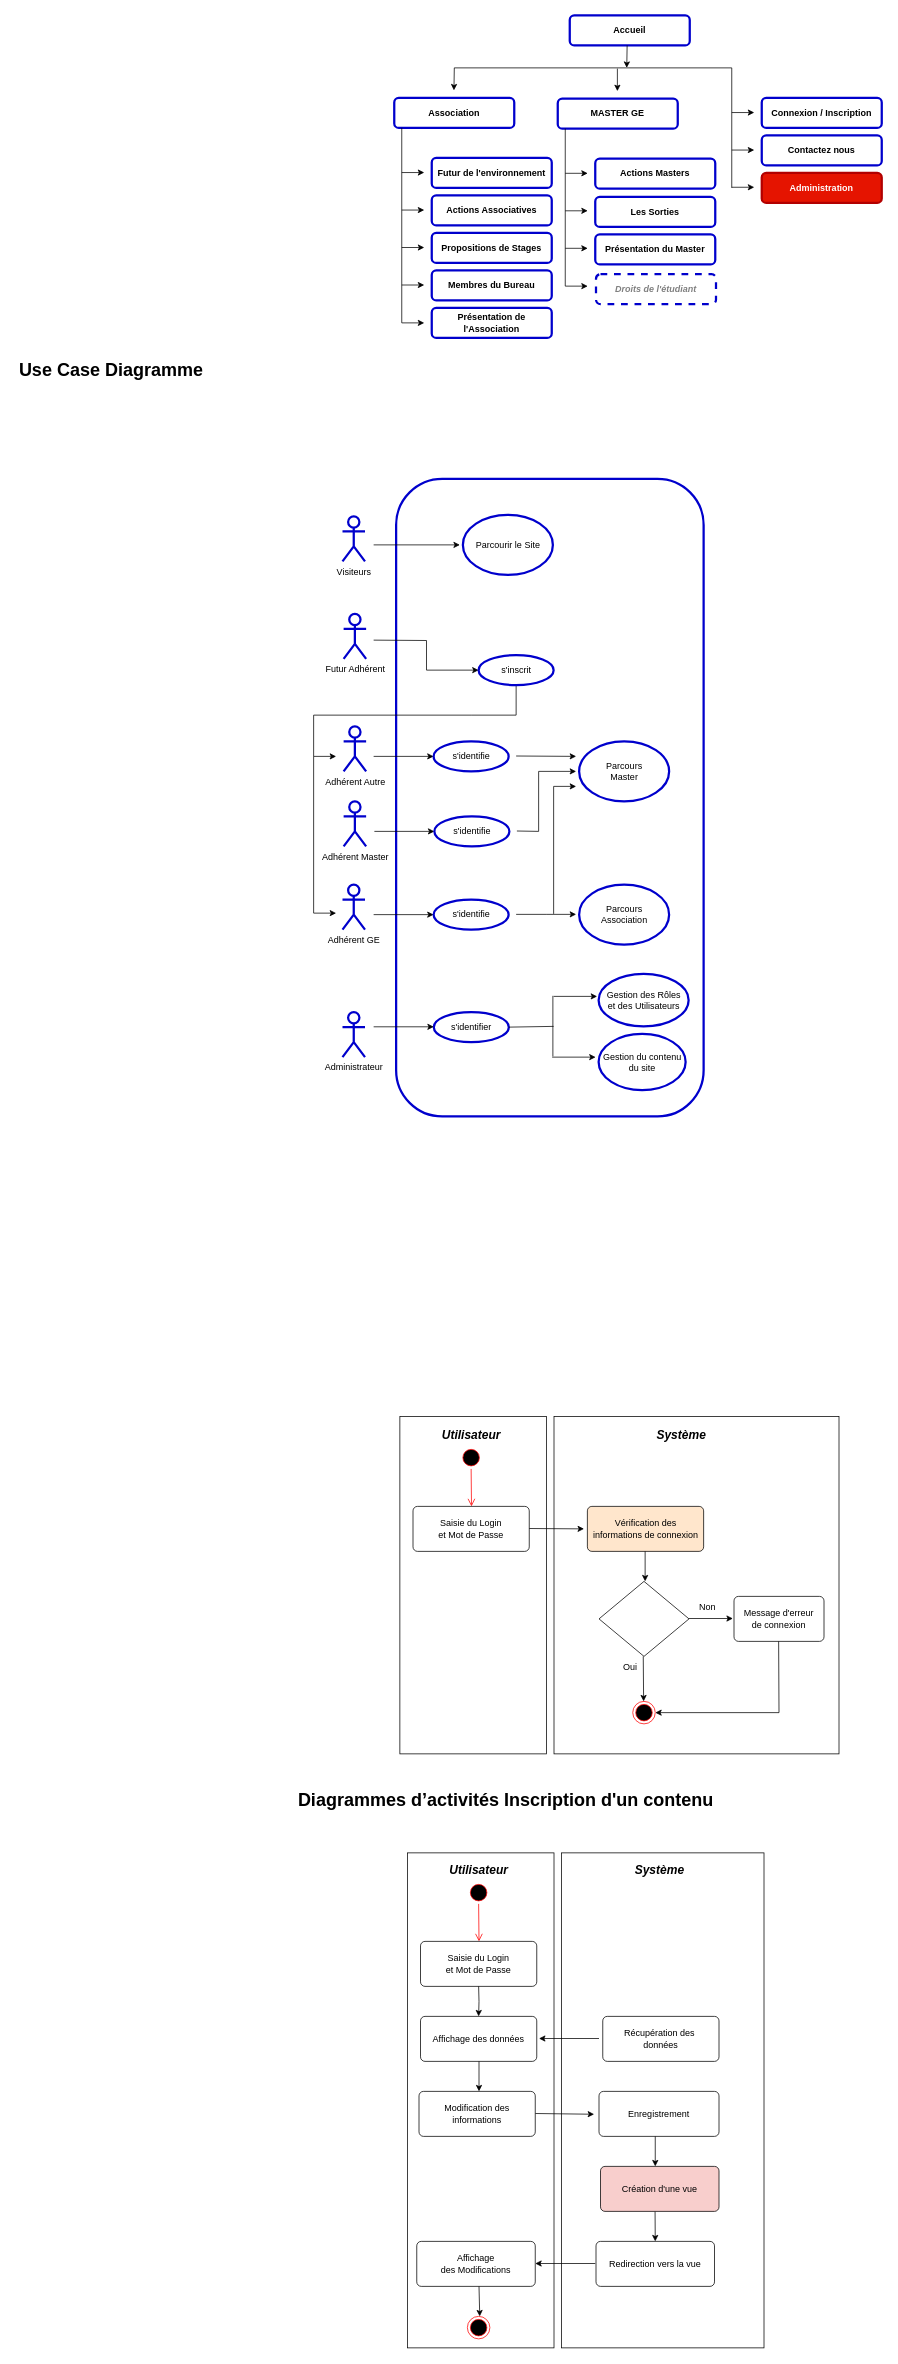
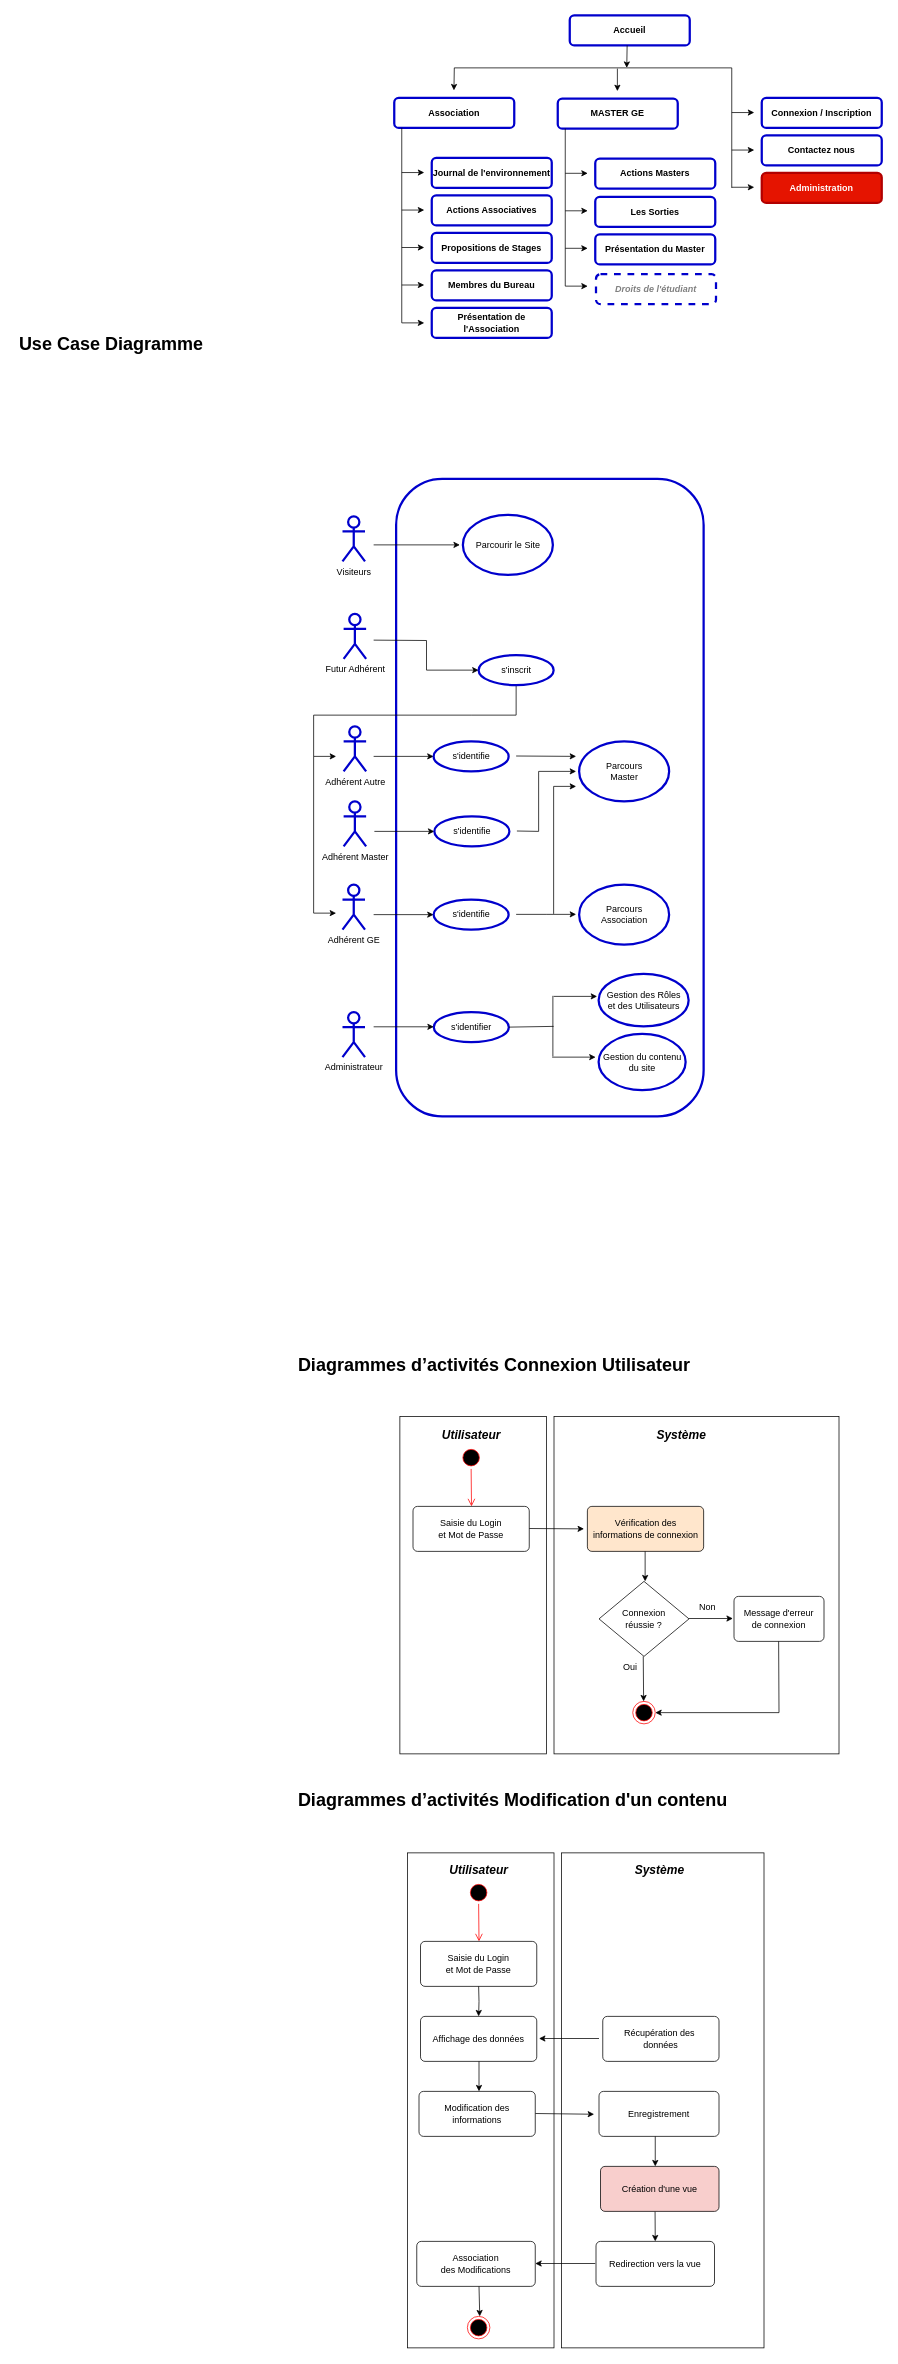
(492, 173) -> (492, 173)
(150, 374) -> (150, 348)
none -> (576, 1365)
none -> (644, 1619)
(405, 1783) -> (406, 1783)
(476, 2264) -> (476, 2264)
